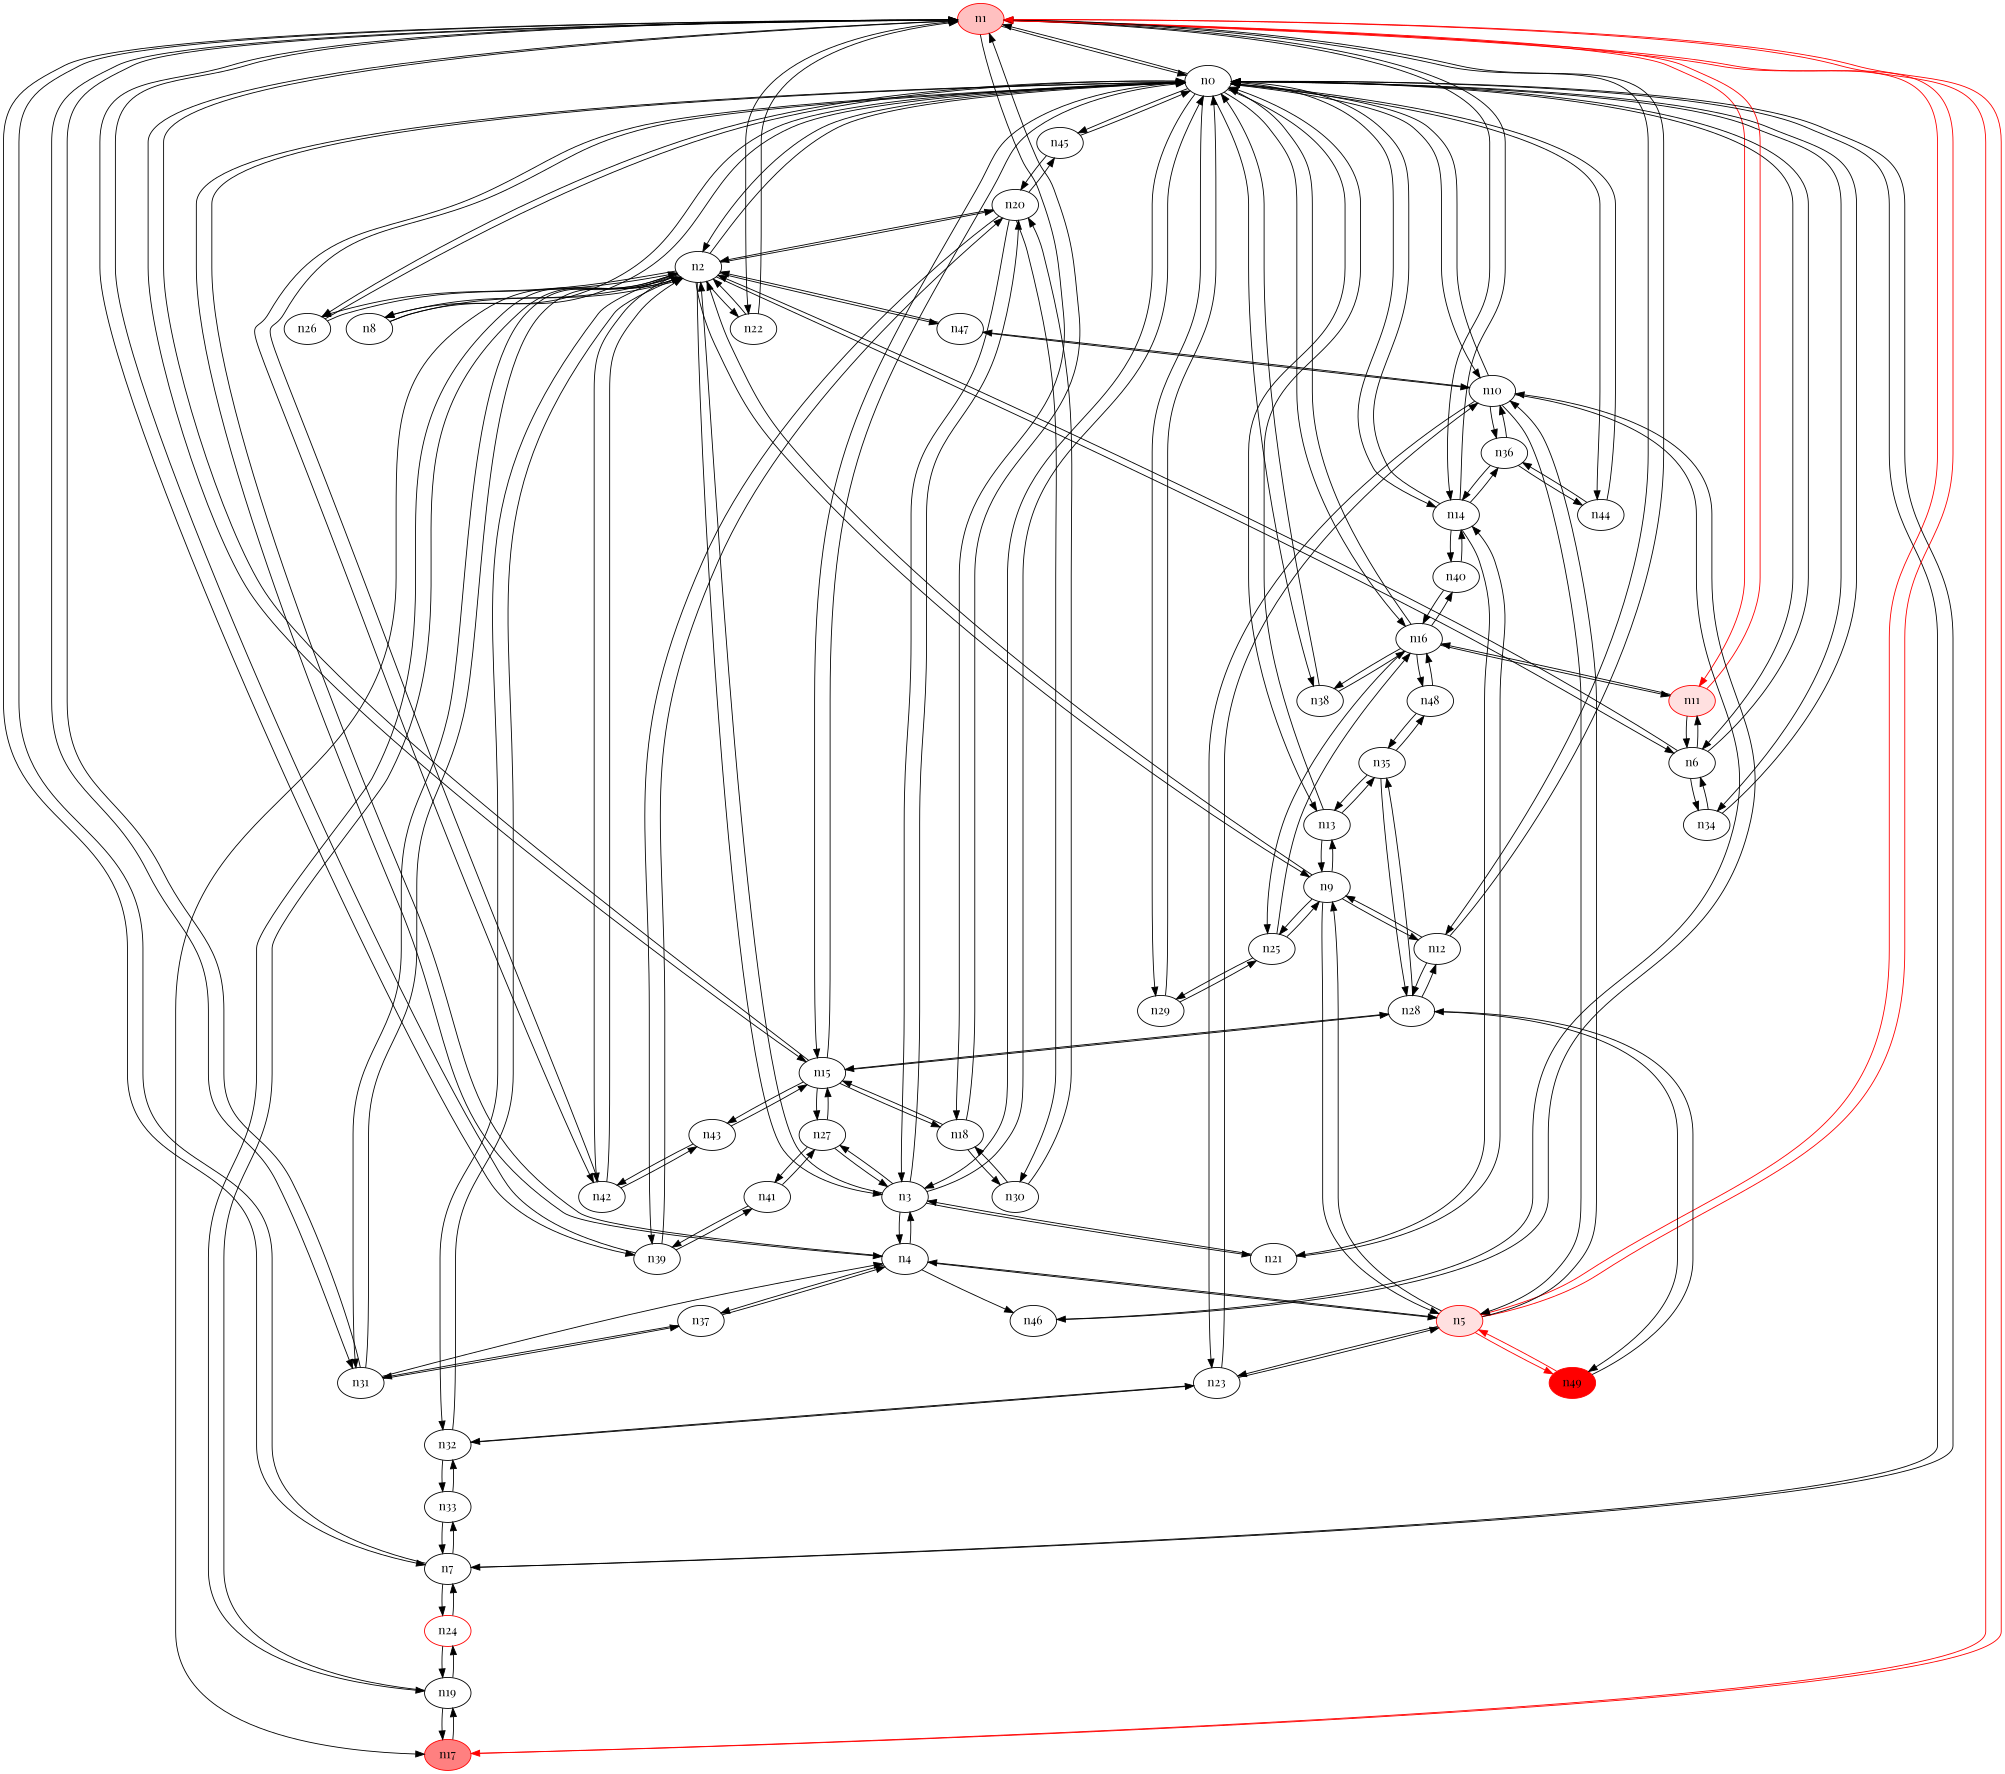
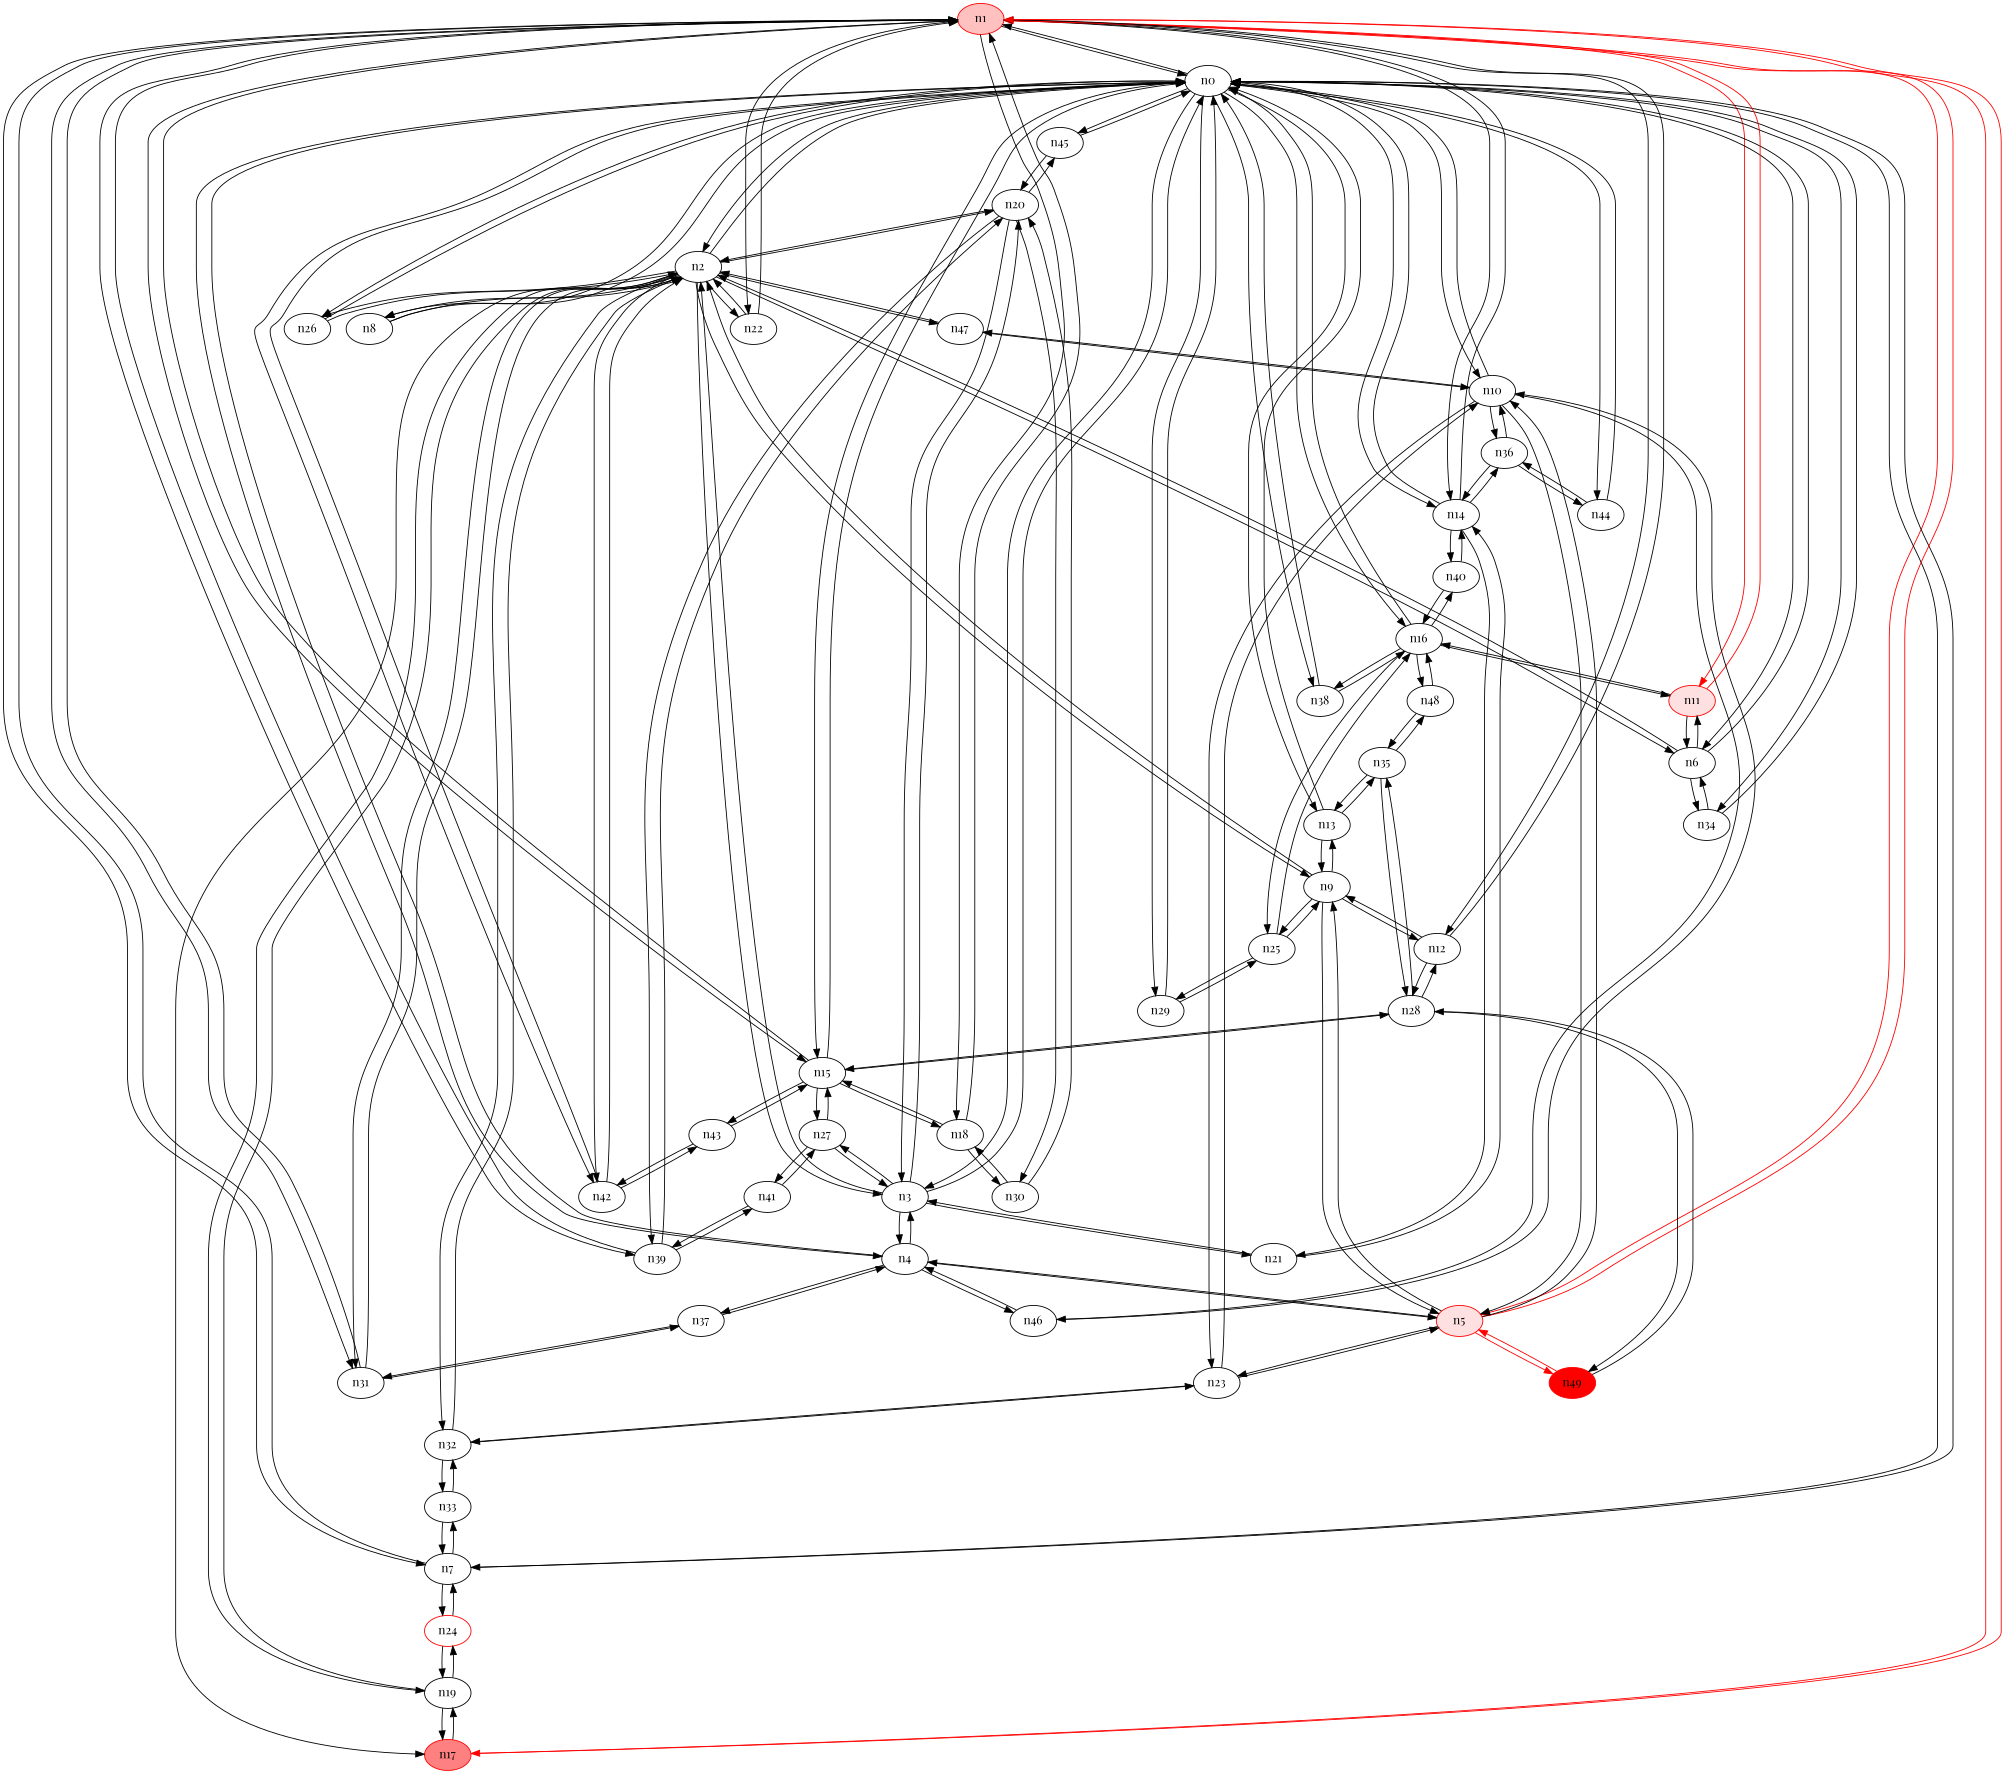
(627, 1315) -> (975, 1290)
